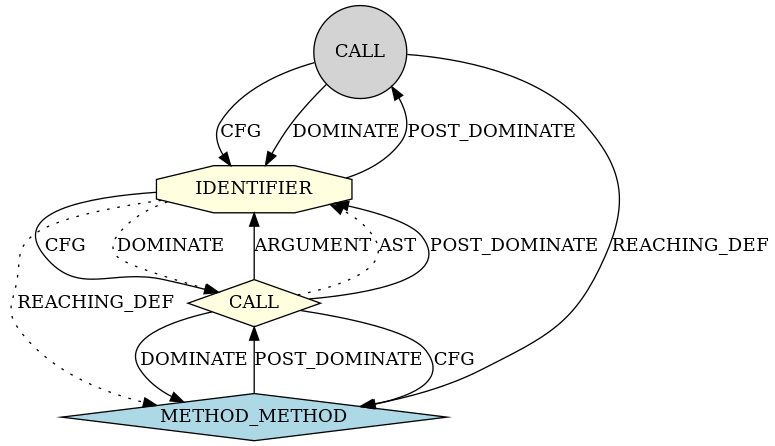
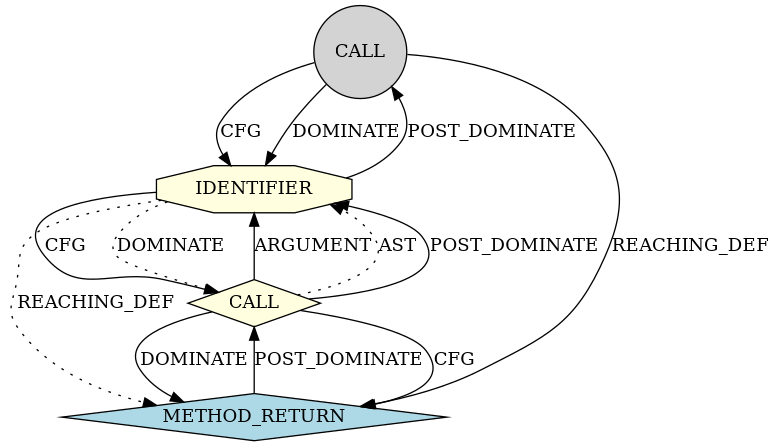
(254, 417) -> (254, 417)
